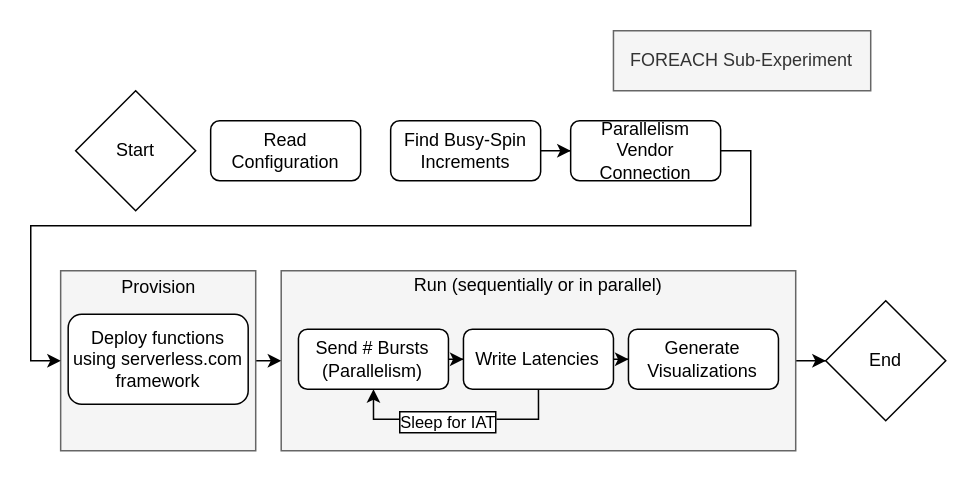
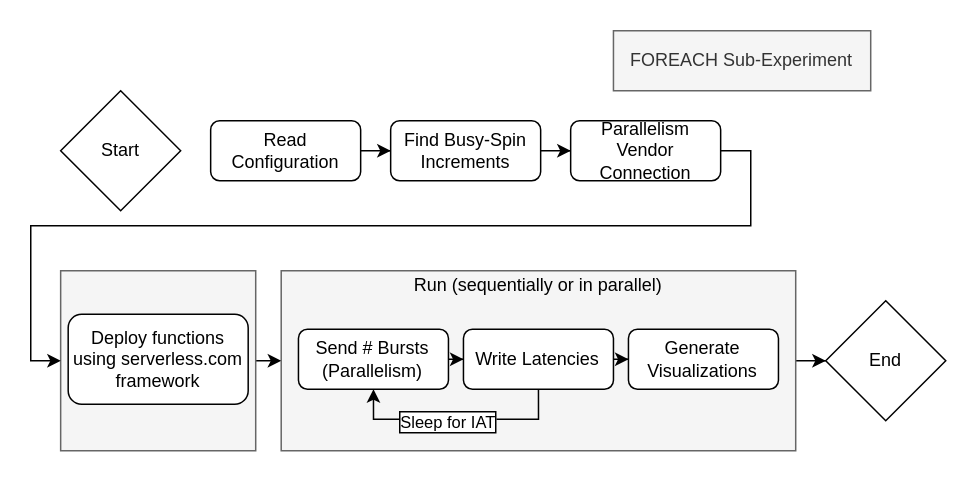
(136, 151) -> (121, 151)
none -> (380, 151)
(158, 287) -> none
